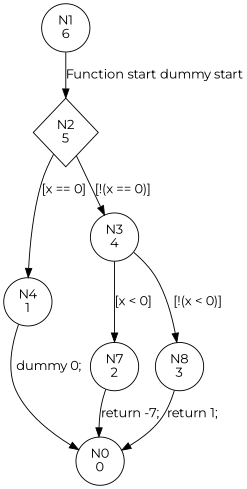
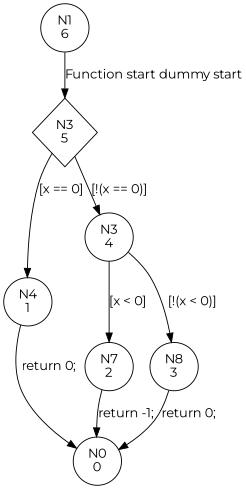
(66, 132) -> (65, 132)
(49, 367) -> (49, 367)
(130, 414) -> (126, 414)
(193, 414) -> (189, 414)
